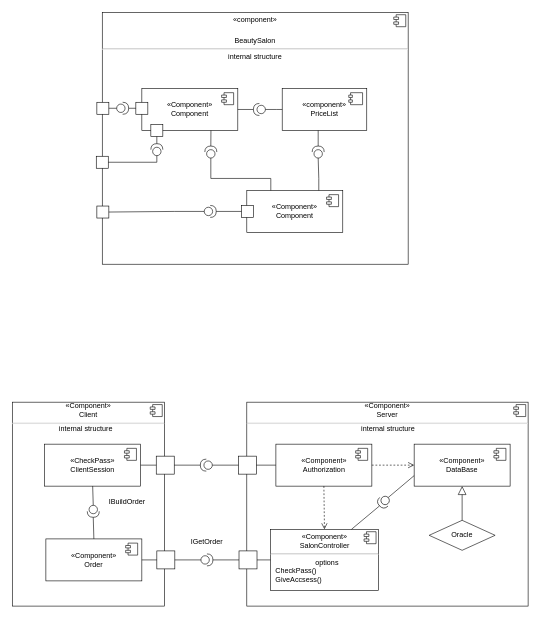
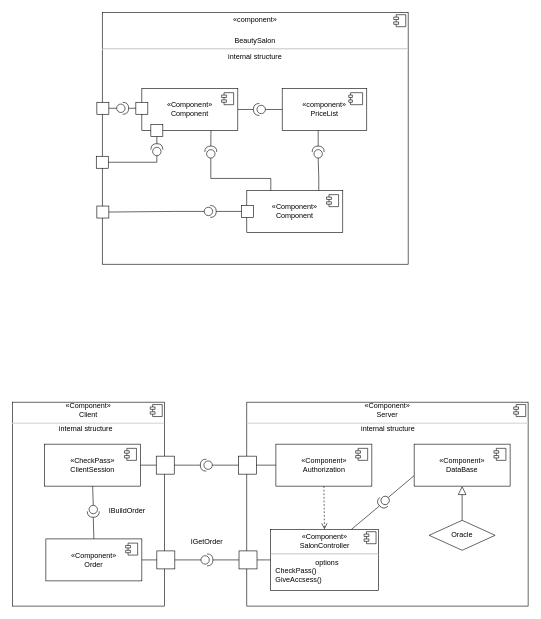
(394, 465) -> none
(127, 503) -> (127, 512)
